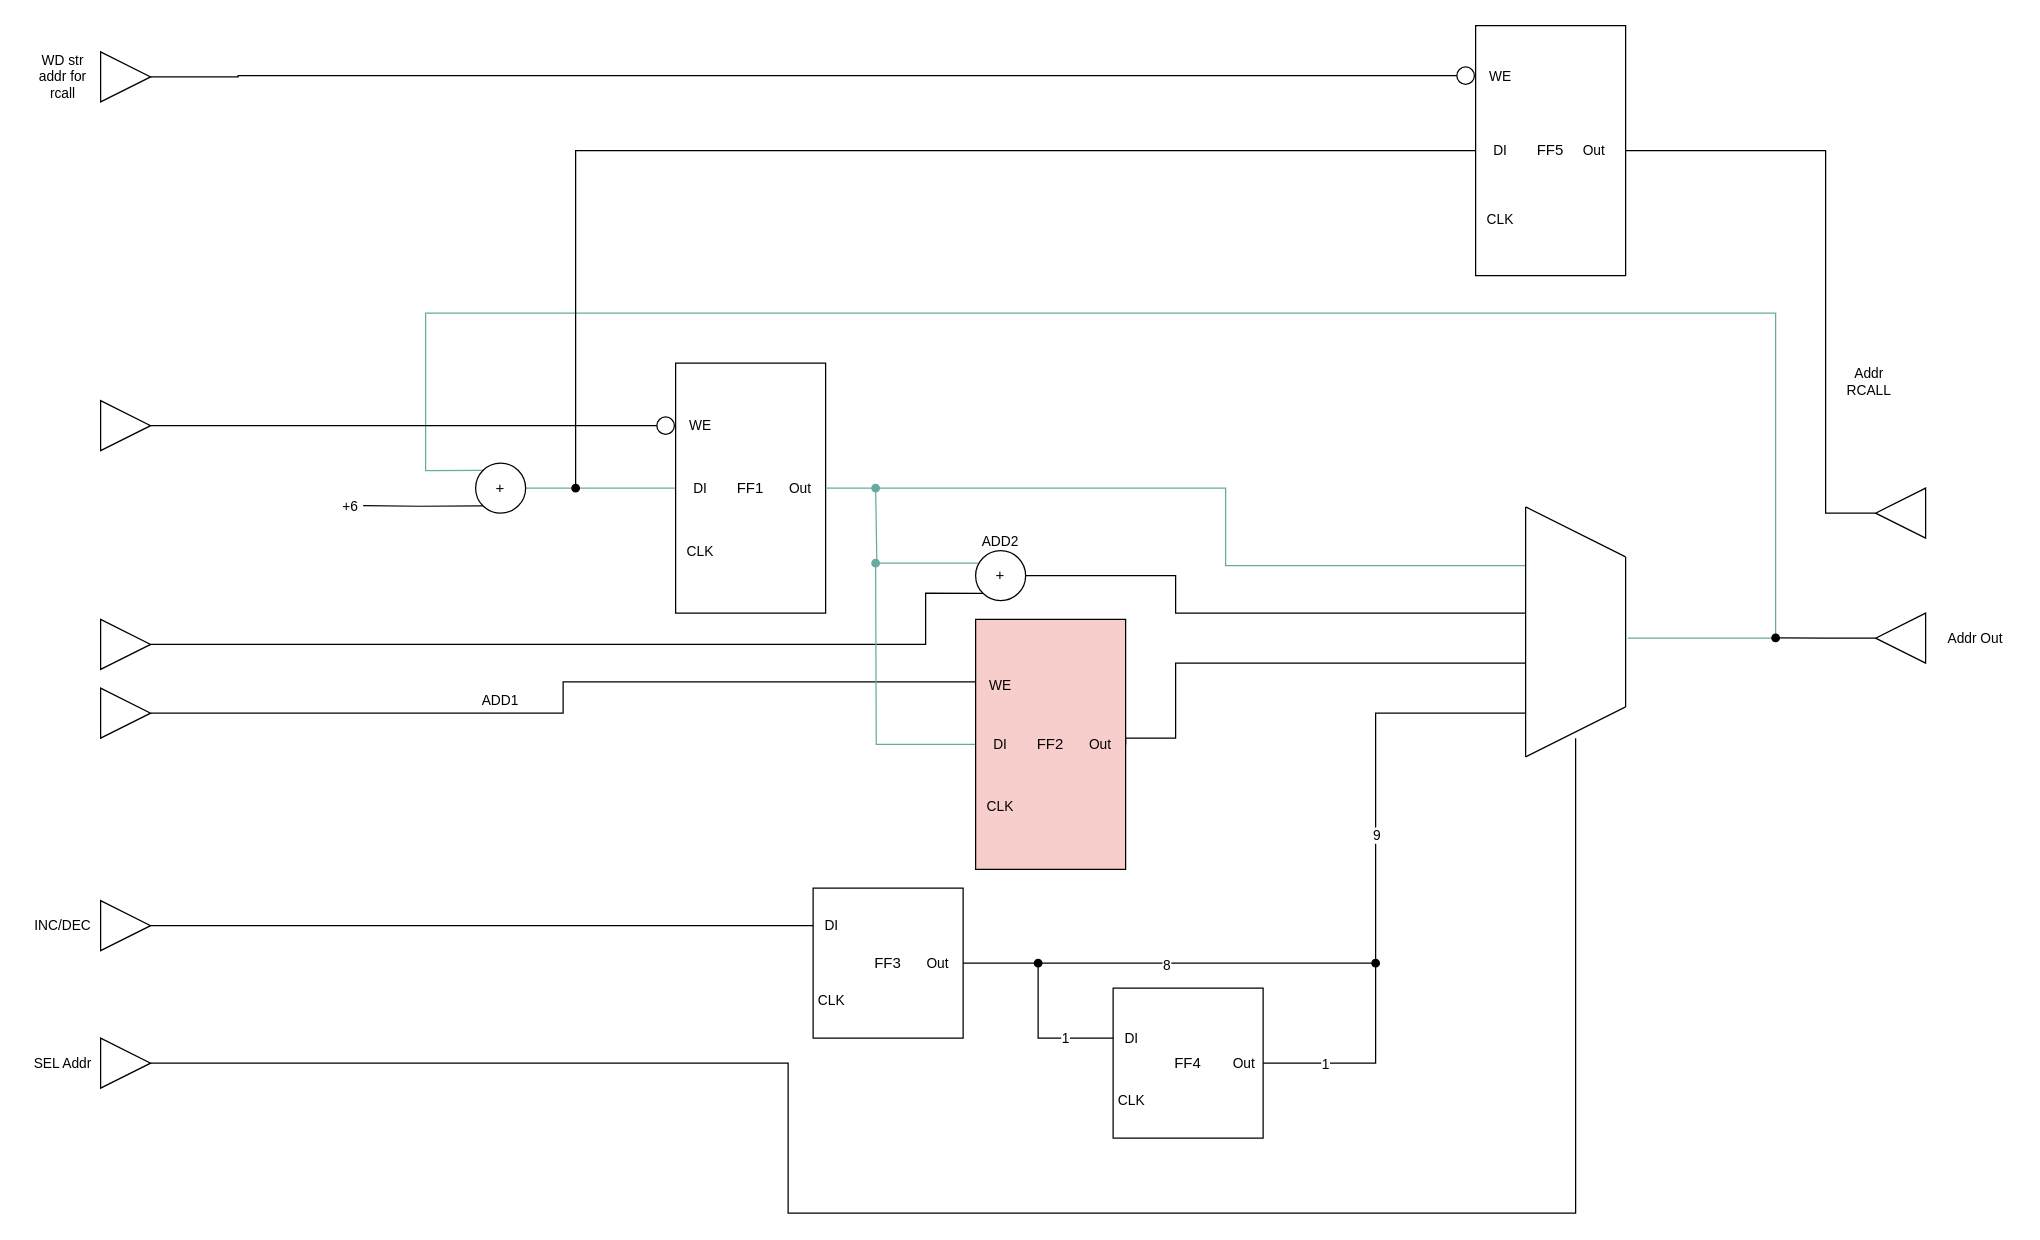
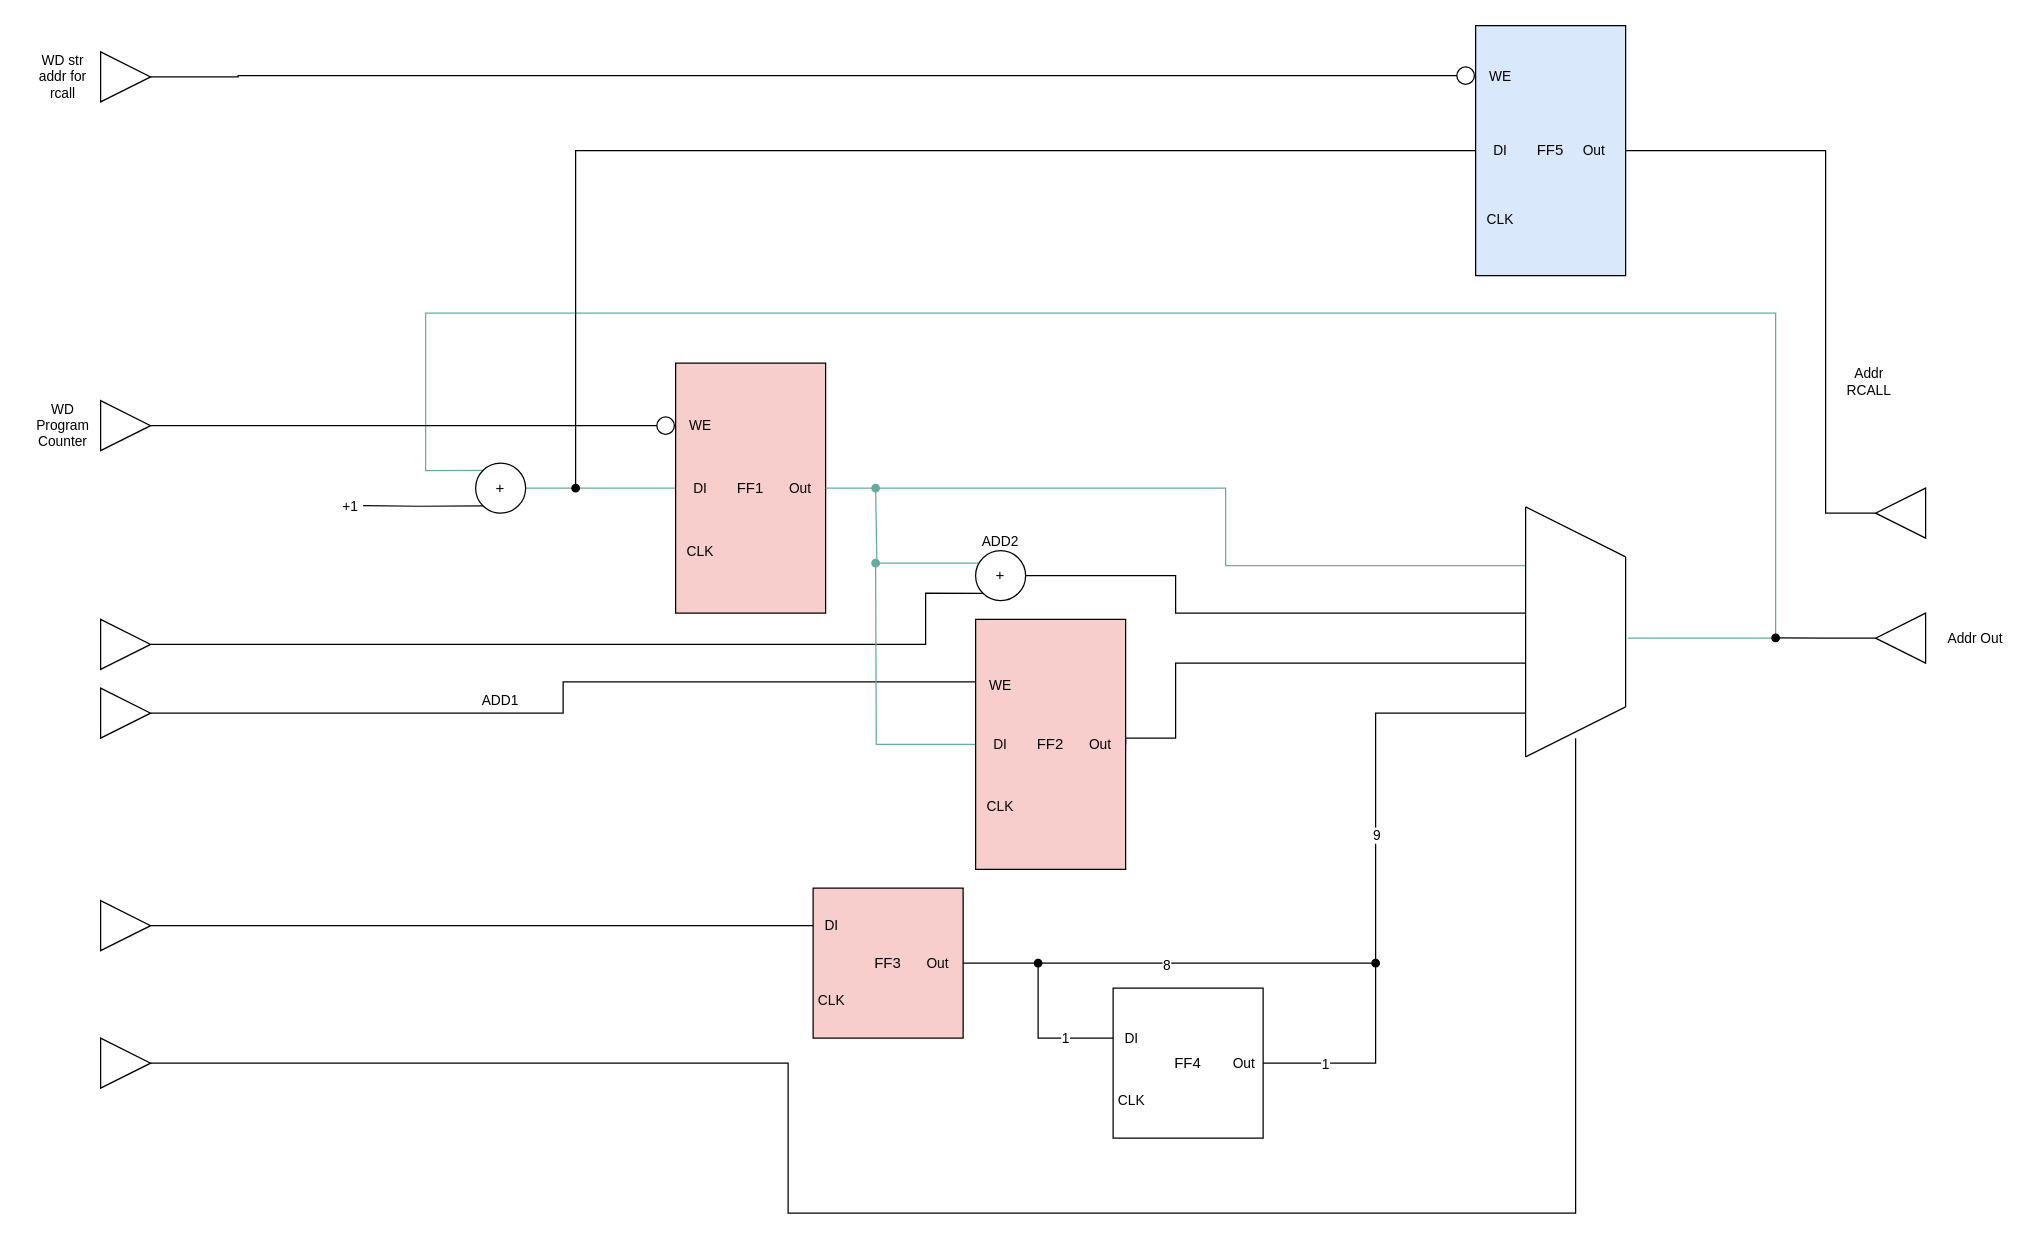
(1551, 151) -> (1551, 151)
none -> (63, 426)
(751, 488) -> (751, 488)
(351, 507) -> (351, 507)
(63, 926) -> none
(888, 963) -> (888, 963)
(63, 1063) -> none
